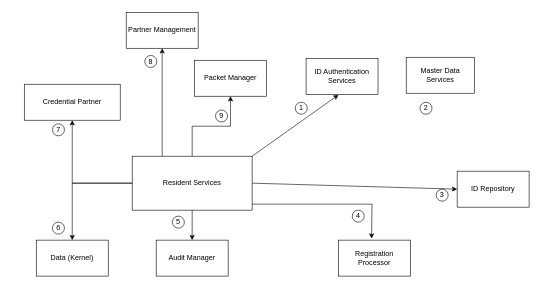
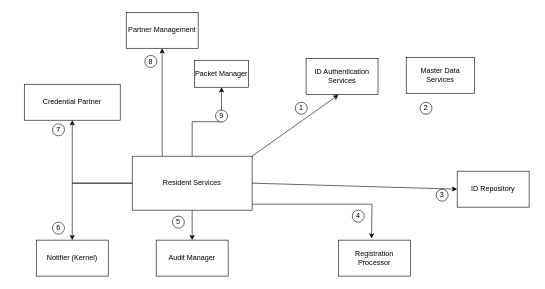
(231, 78) -> (222, 74)
(72, 258) -> (72, 258)
